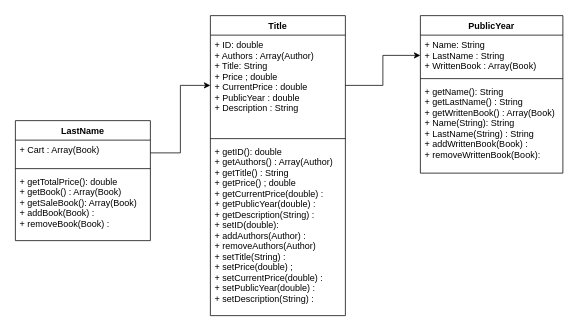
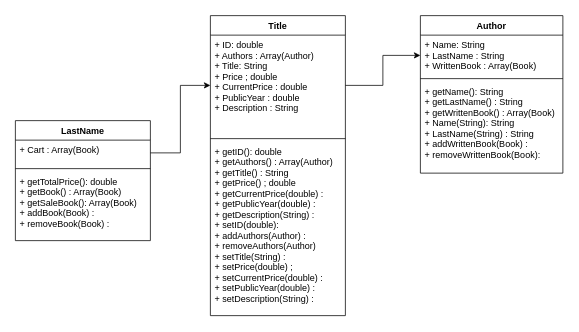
(491, 26) -> (491, 26)
